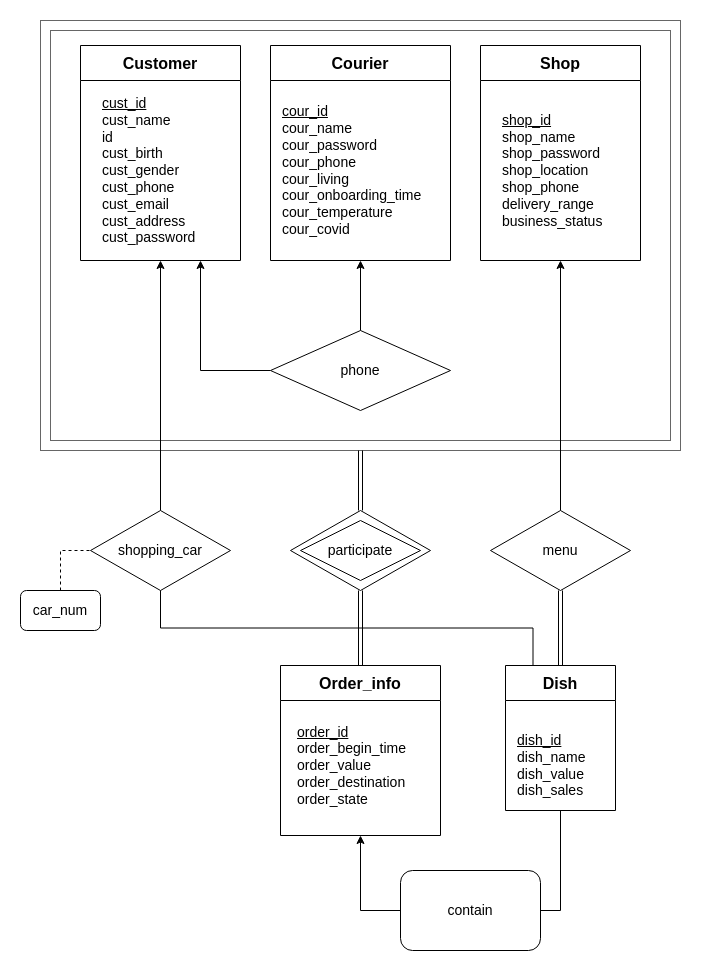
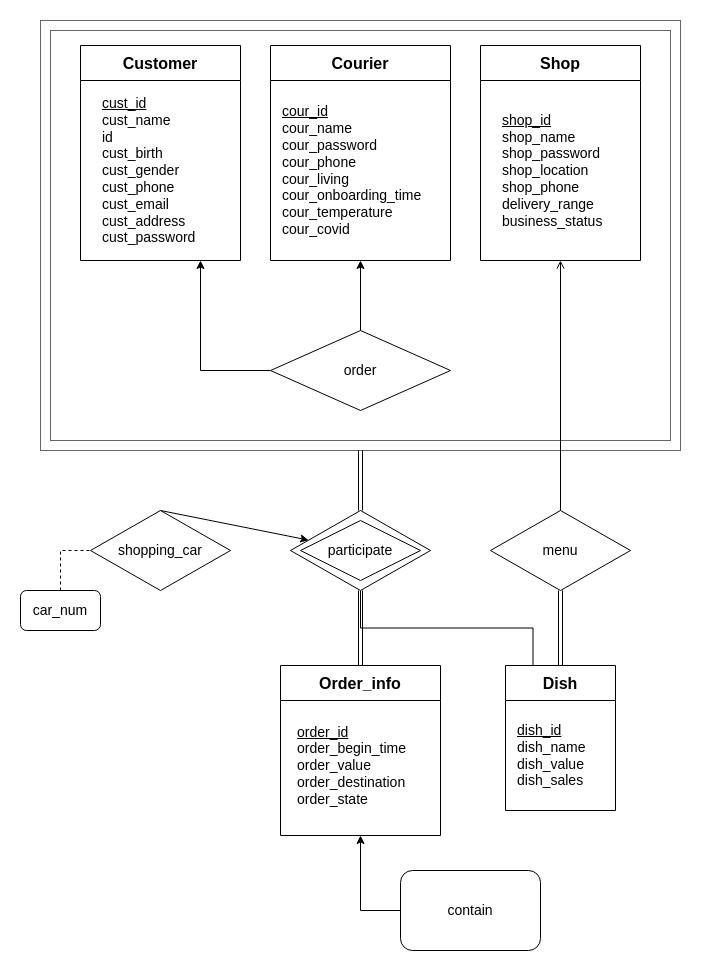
(561, 268) -> (561, 266)
(361, 371) -> (361, 371)
(161, 388) -> (233, 525)
(243, 628) -> (361, 610)
(561, 766) -> (561, 756)
(561, 872) -> none
